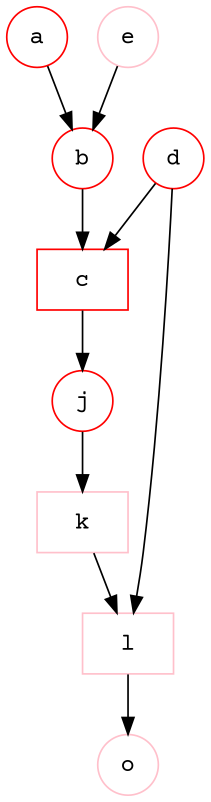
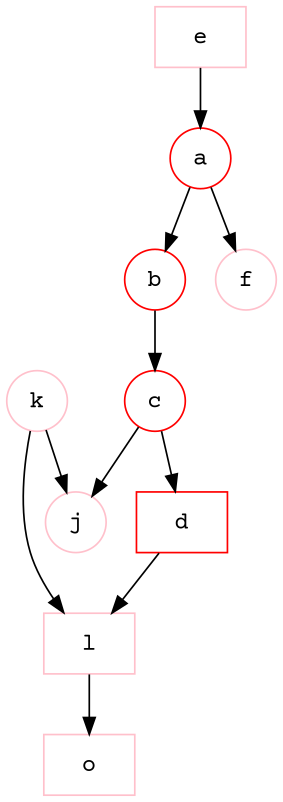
(128, 37) -> (200, 37)
(108, 90) -> (200, 89)
(174, 158) -> (182, 522)
(135, 210) -> (167, 453)
(83, 280) -> (155, 401)
none -> (246, 280)
(83, 401) -> (76, 522)
(83, 453) -> (54, 453)
(83, 522) -> (37, 401)
(128, 765) -> (89, 765)
